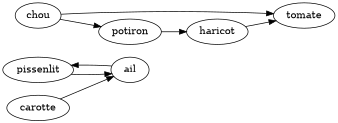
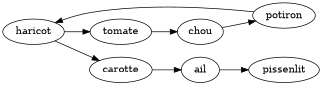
(164, 12) -> (161, 32)
none -> (74, 49)
(88, 75) -> none
